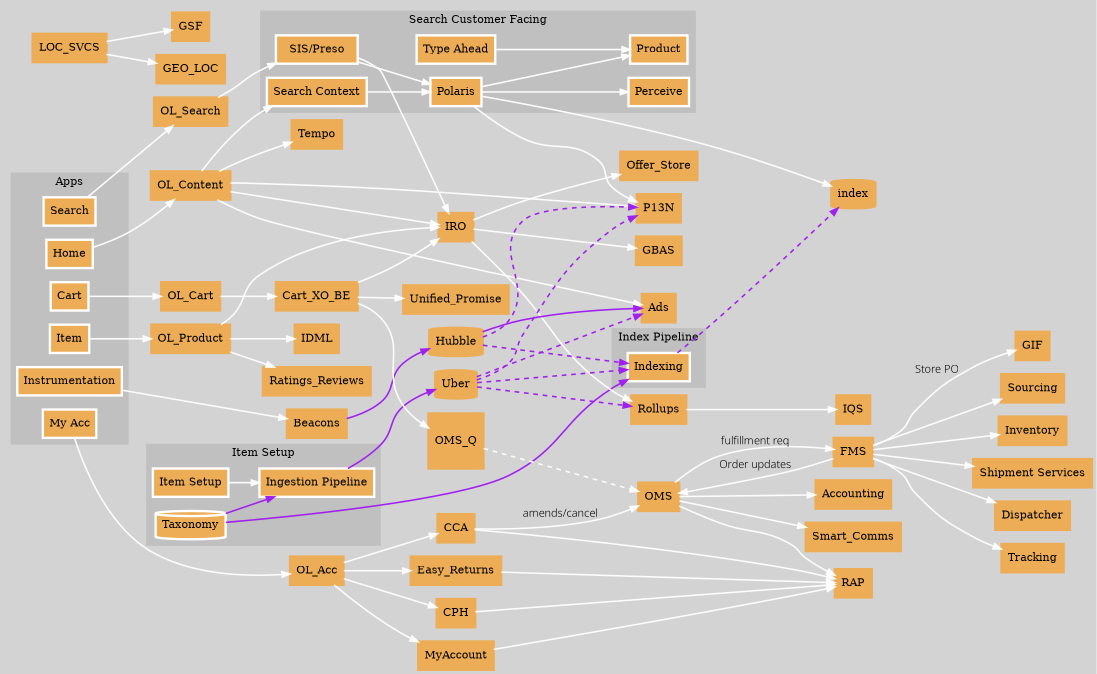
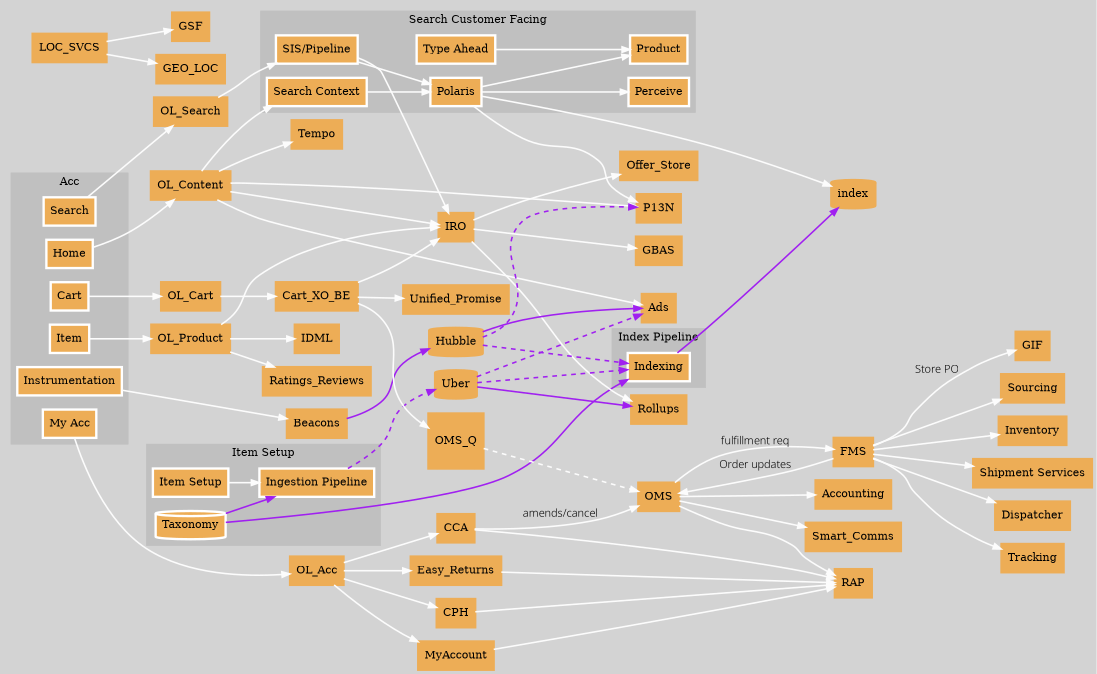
(317, 50) -> (317, 50)
(70, 182) -> (70, 182)
(756, 285) -> (756, 285)
(548, 297) -> none
(550, 396) -> (550, 396)
(853, 410) -> none
(389, 431) -> (389, 431)
